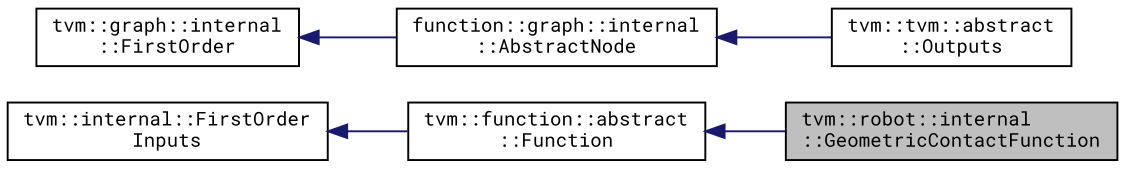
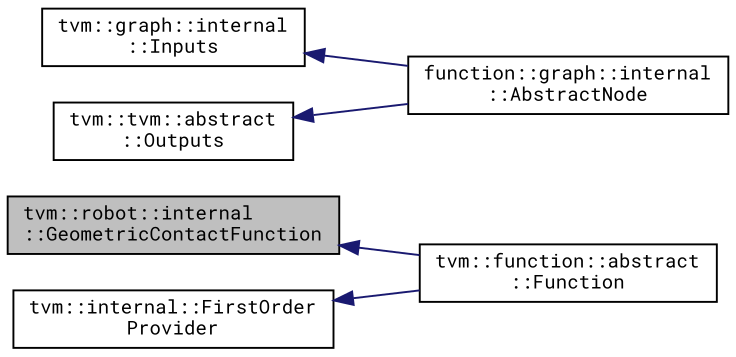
(168, 37) -> (173, 37)
(784, 37) -> (361, 109)
(168, 131) -> (173, 319)
(755, 131) -> (389, 251)
